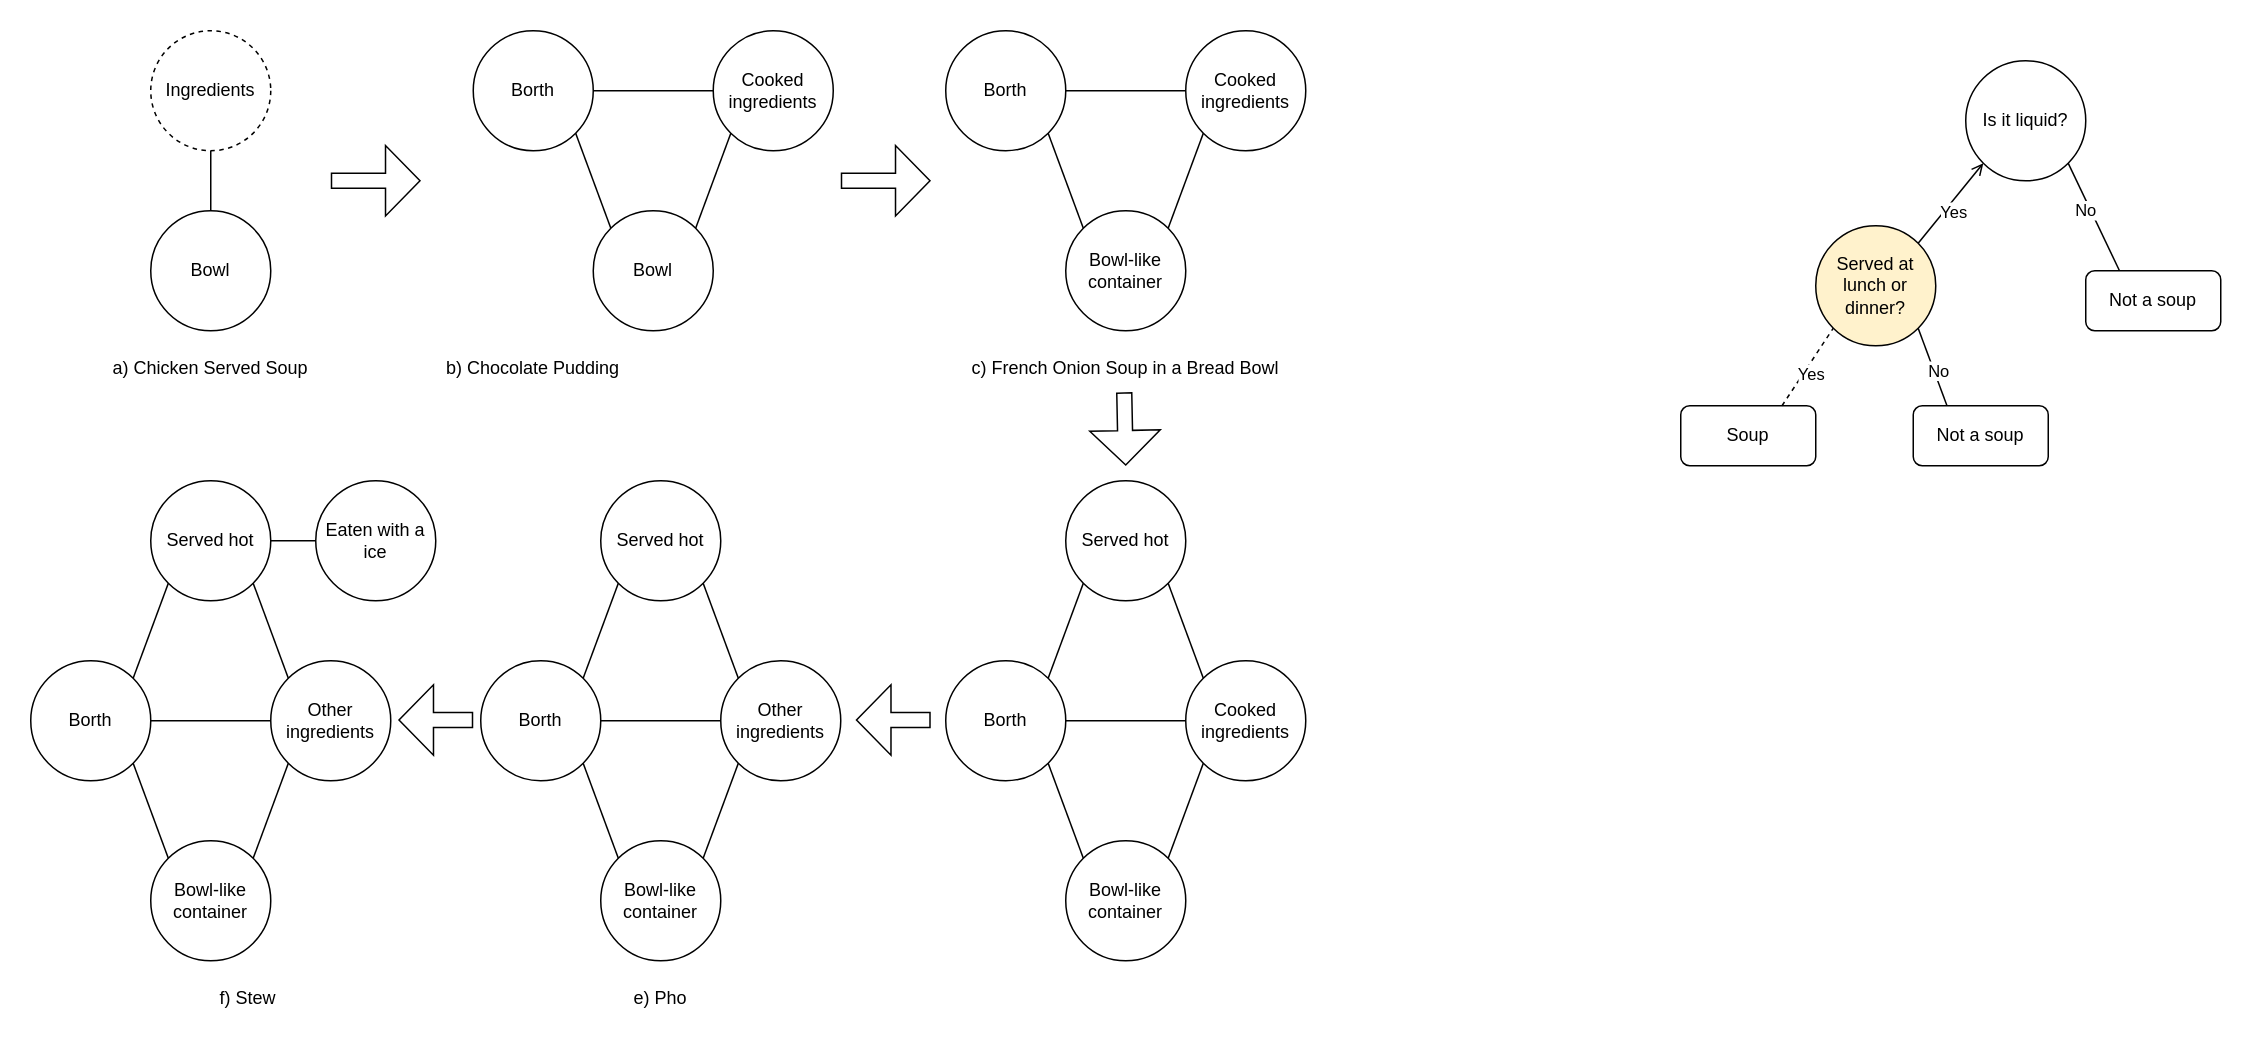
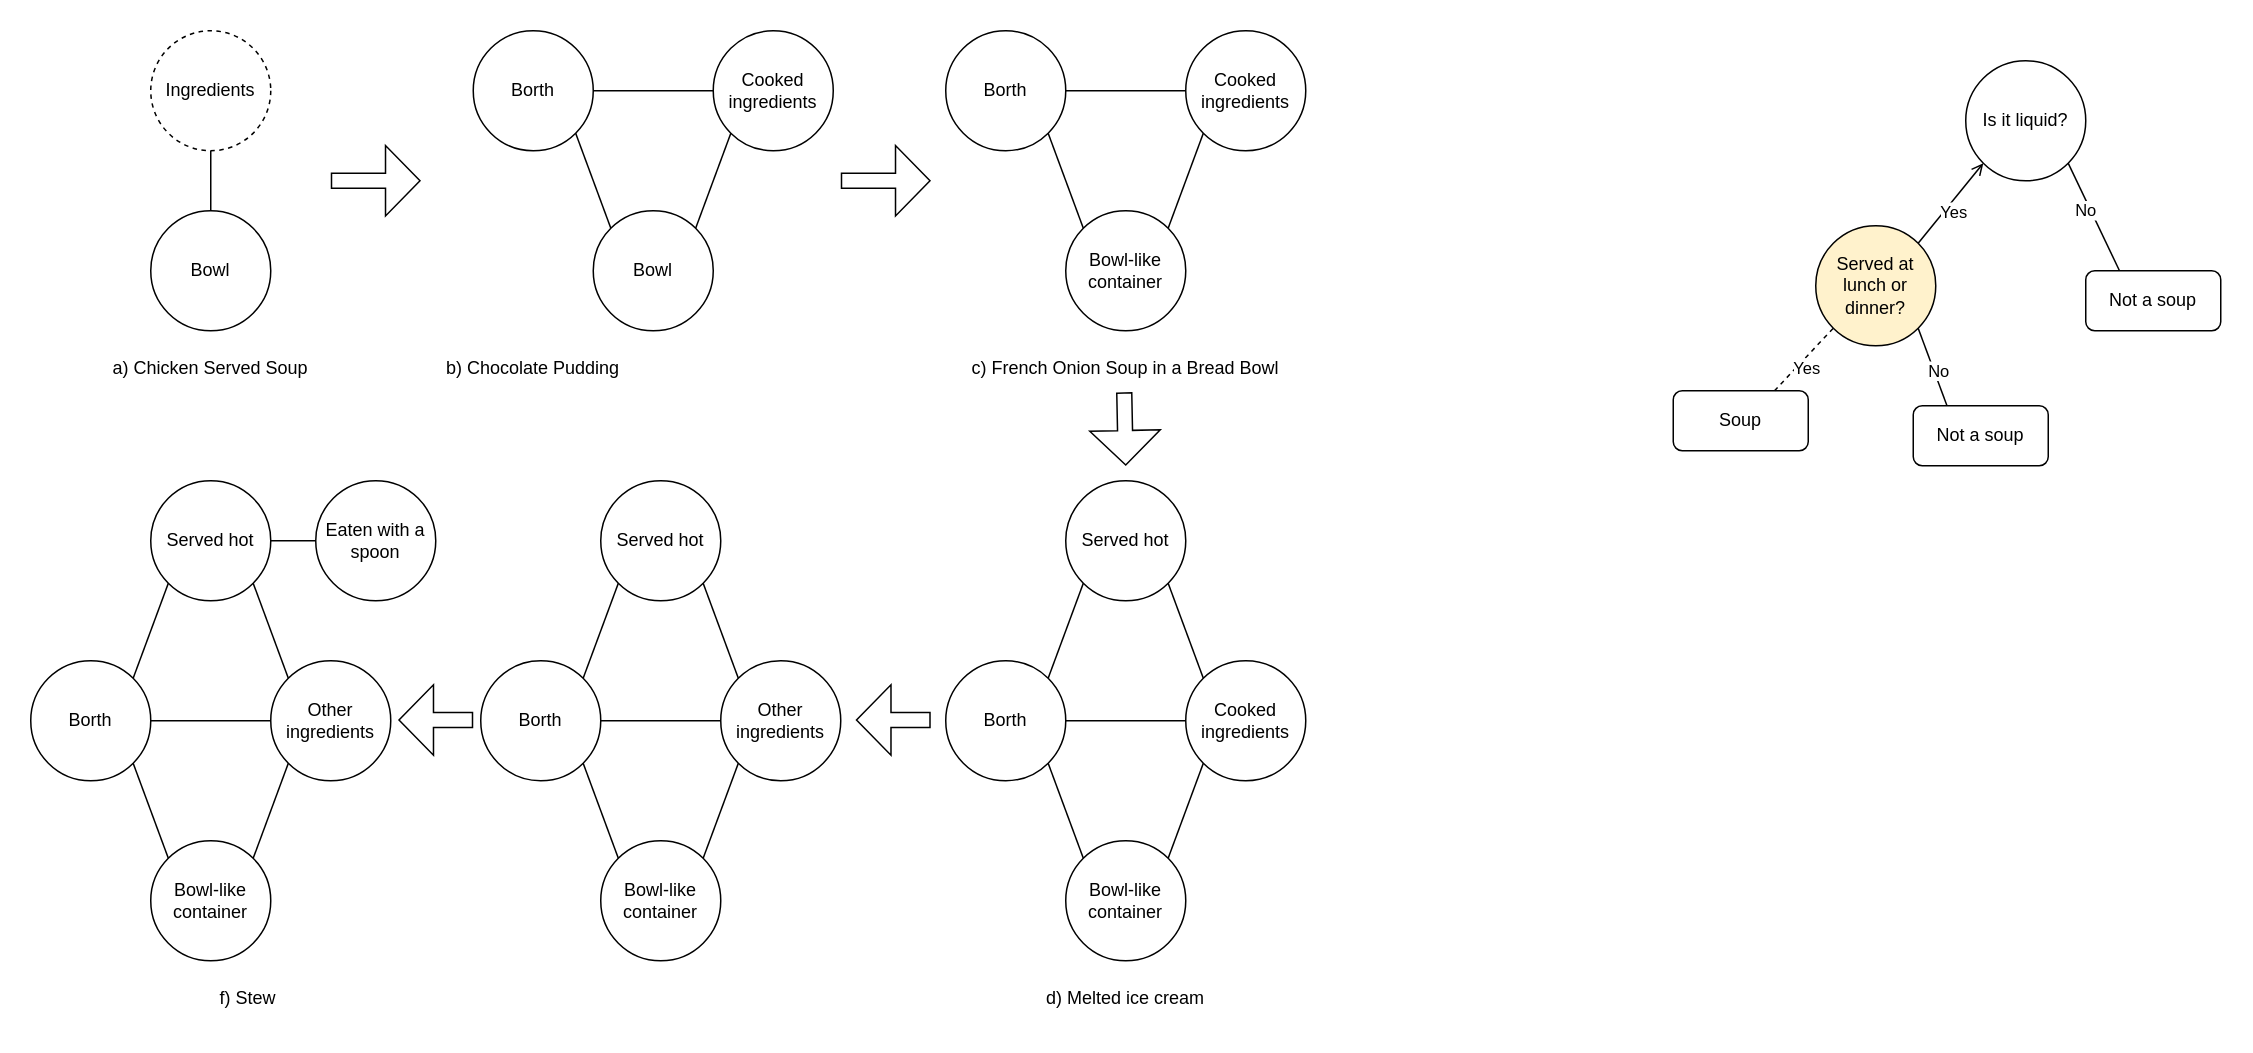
(1748, 436) -> (1741, 421)
(376, 541) -> (376, 541)
(661, 998) -> none
none -> (1126, 998)
